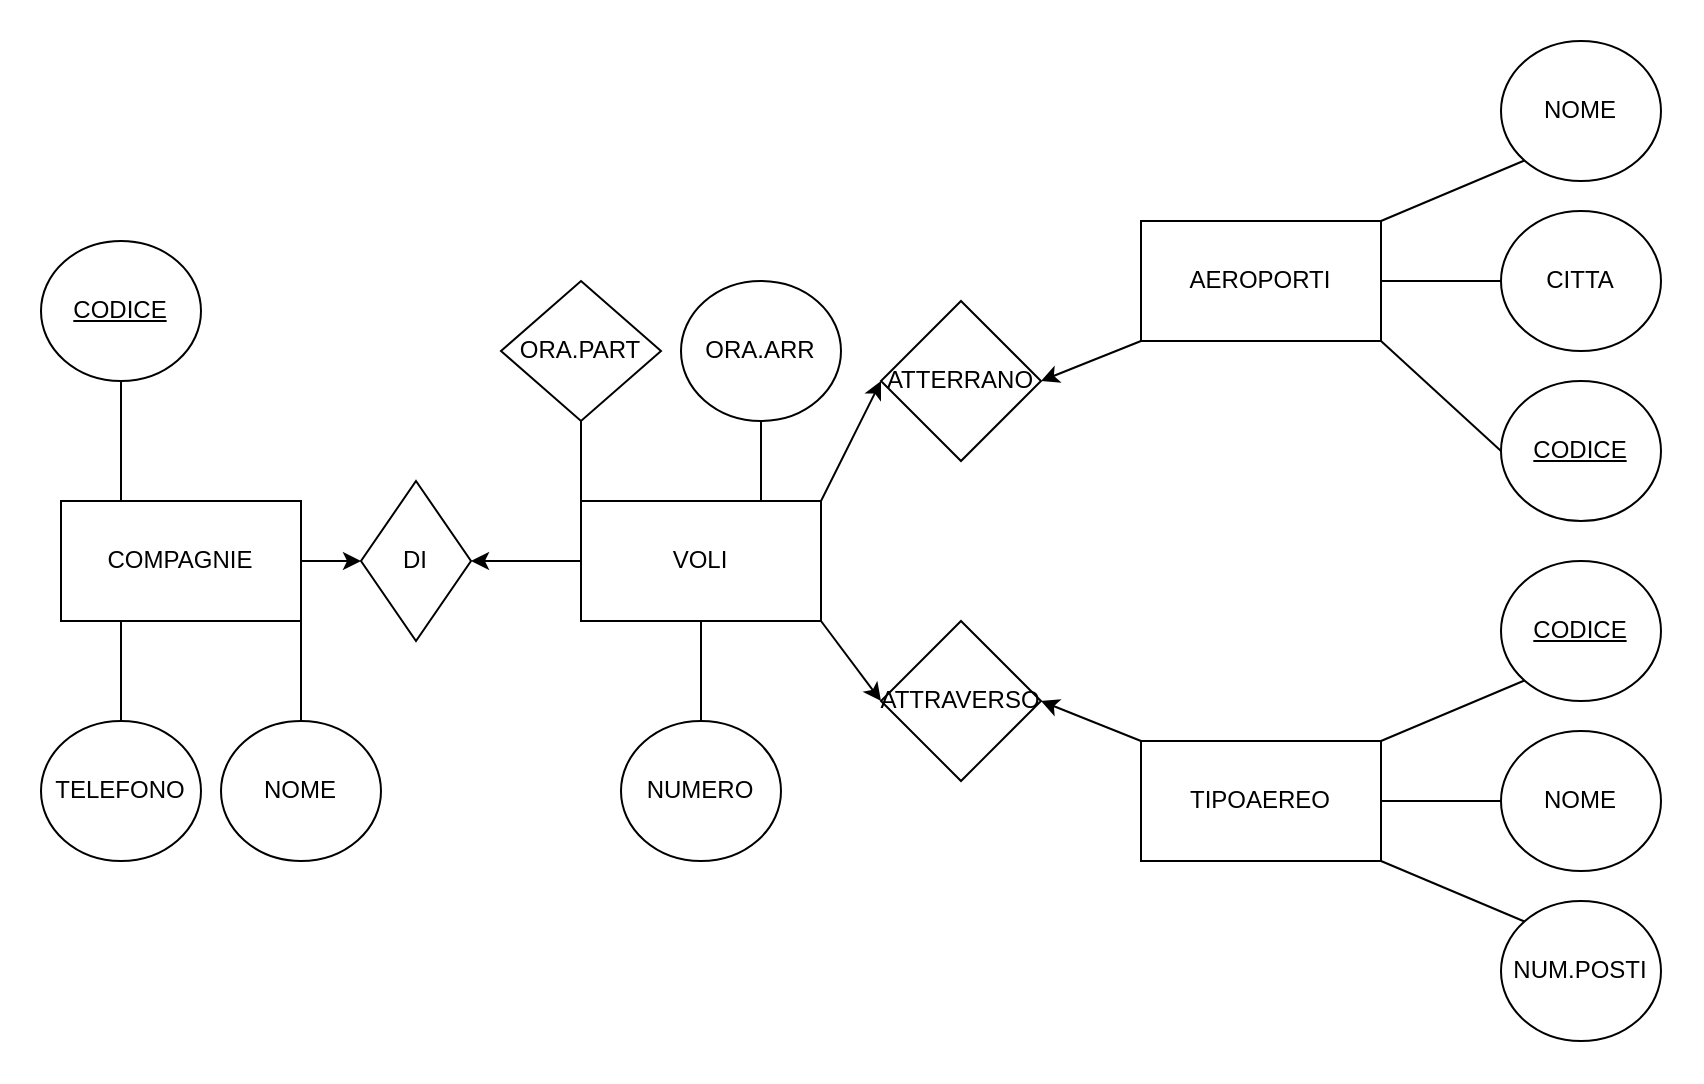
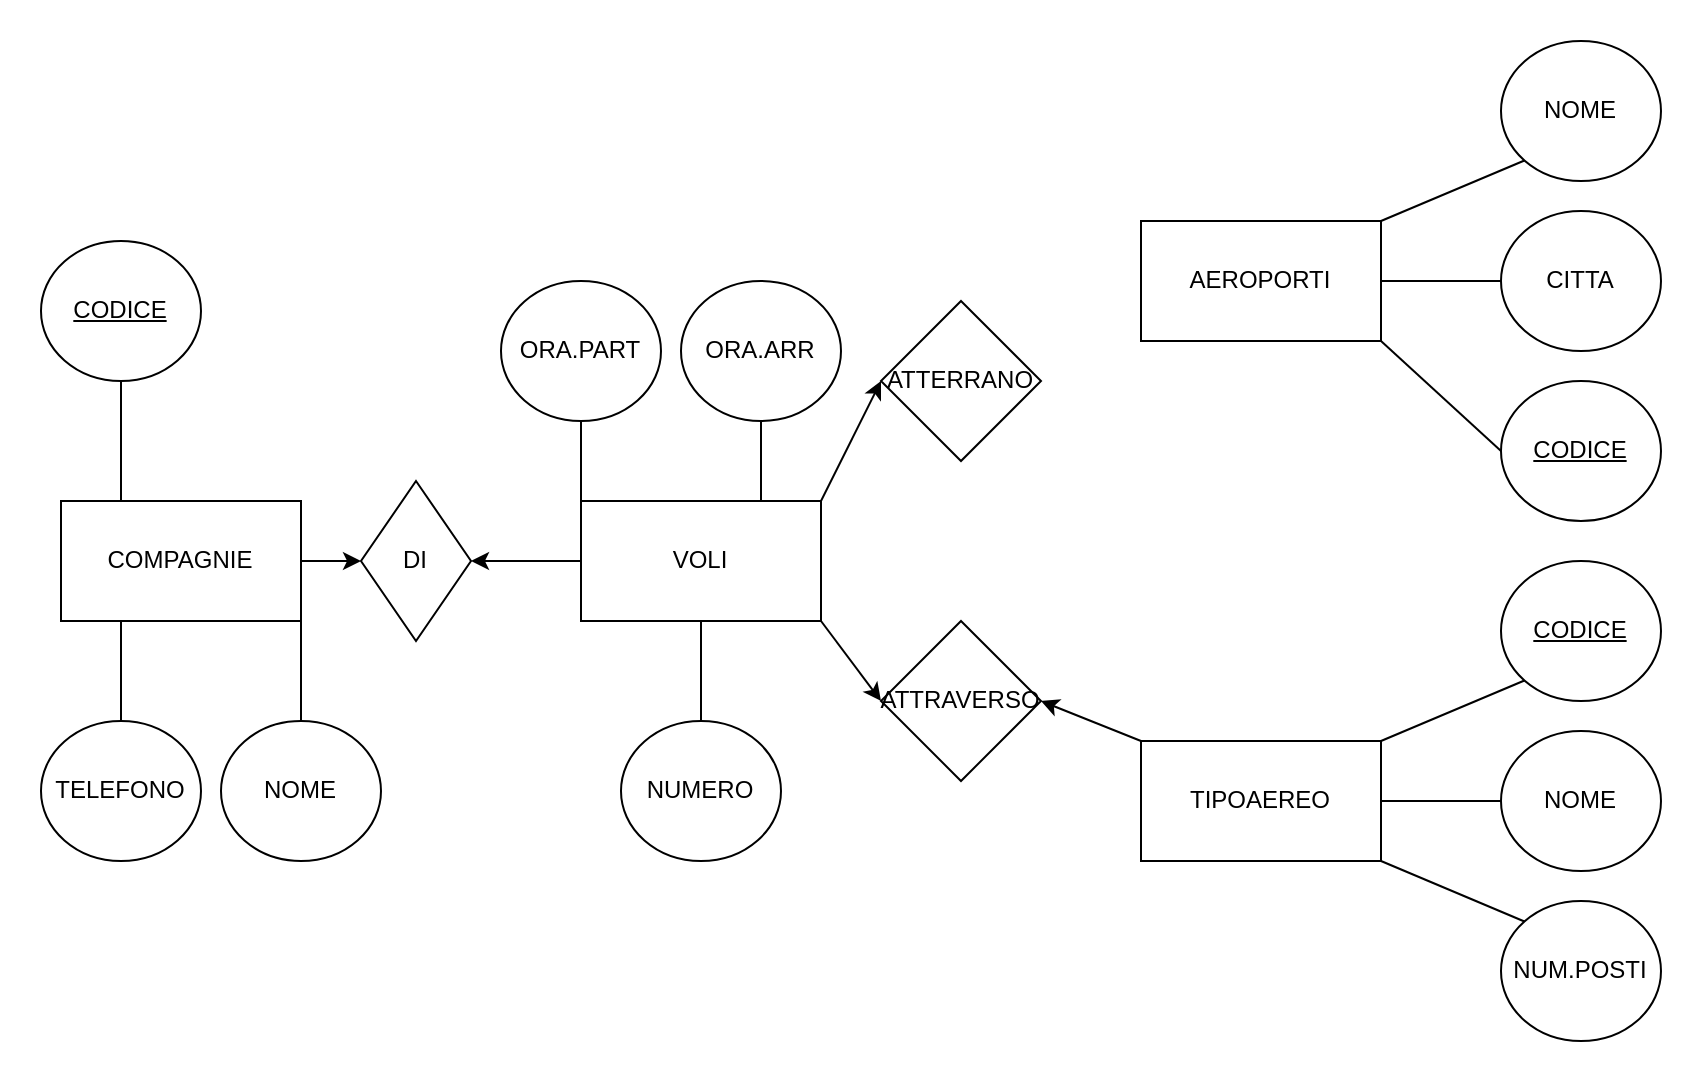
(581, 351) -> (581, 351)
(1097, 359) -> none
